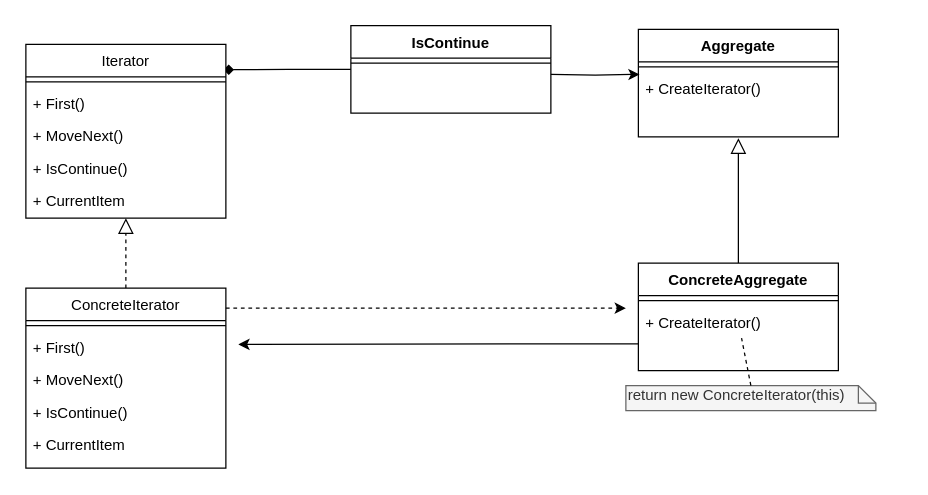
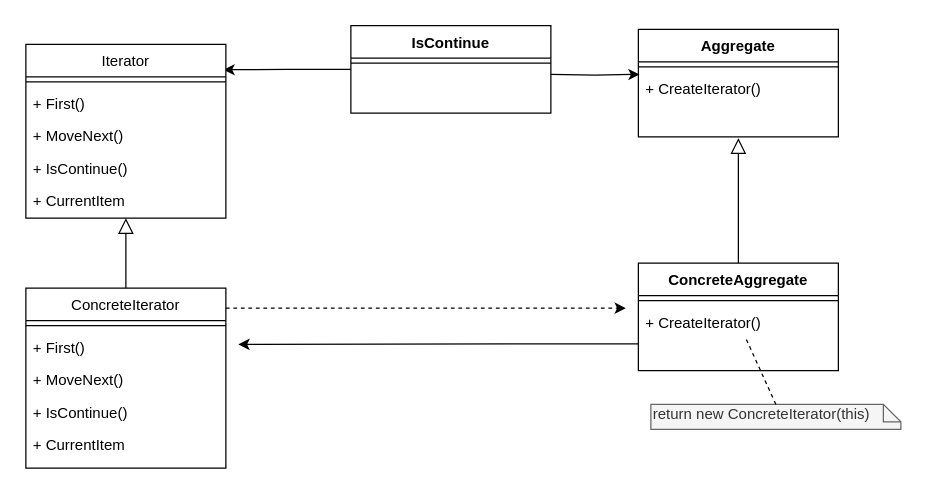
(234, 70) -> (233, 70)
(126, 260) -> (126, 260)
(751, 398) -> (776, 417)
